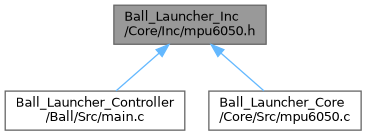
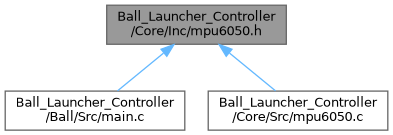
(190, 25) -> (197, 25)
(285, 111) -> (298, 111)
